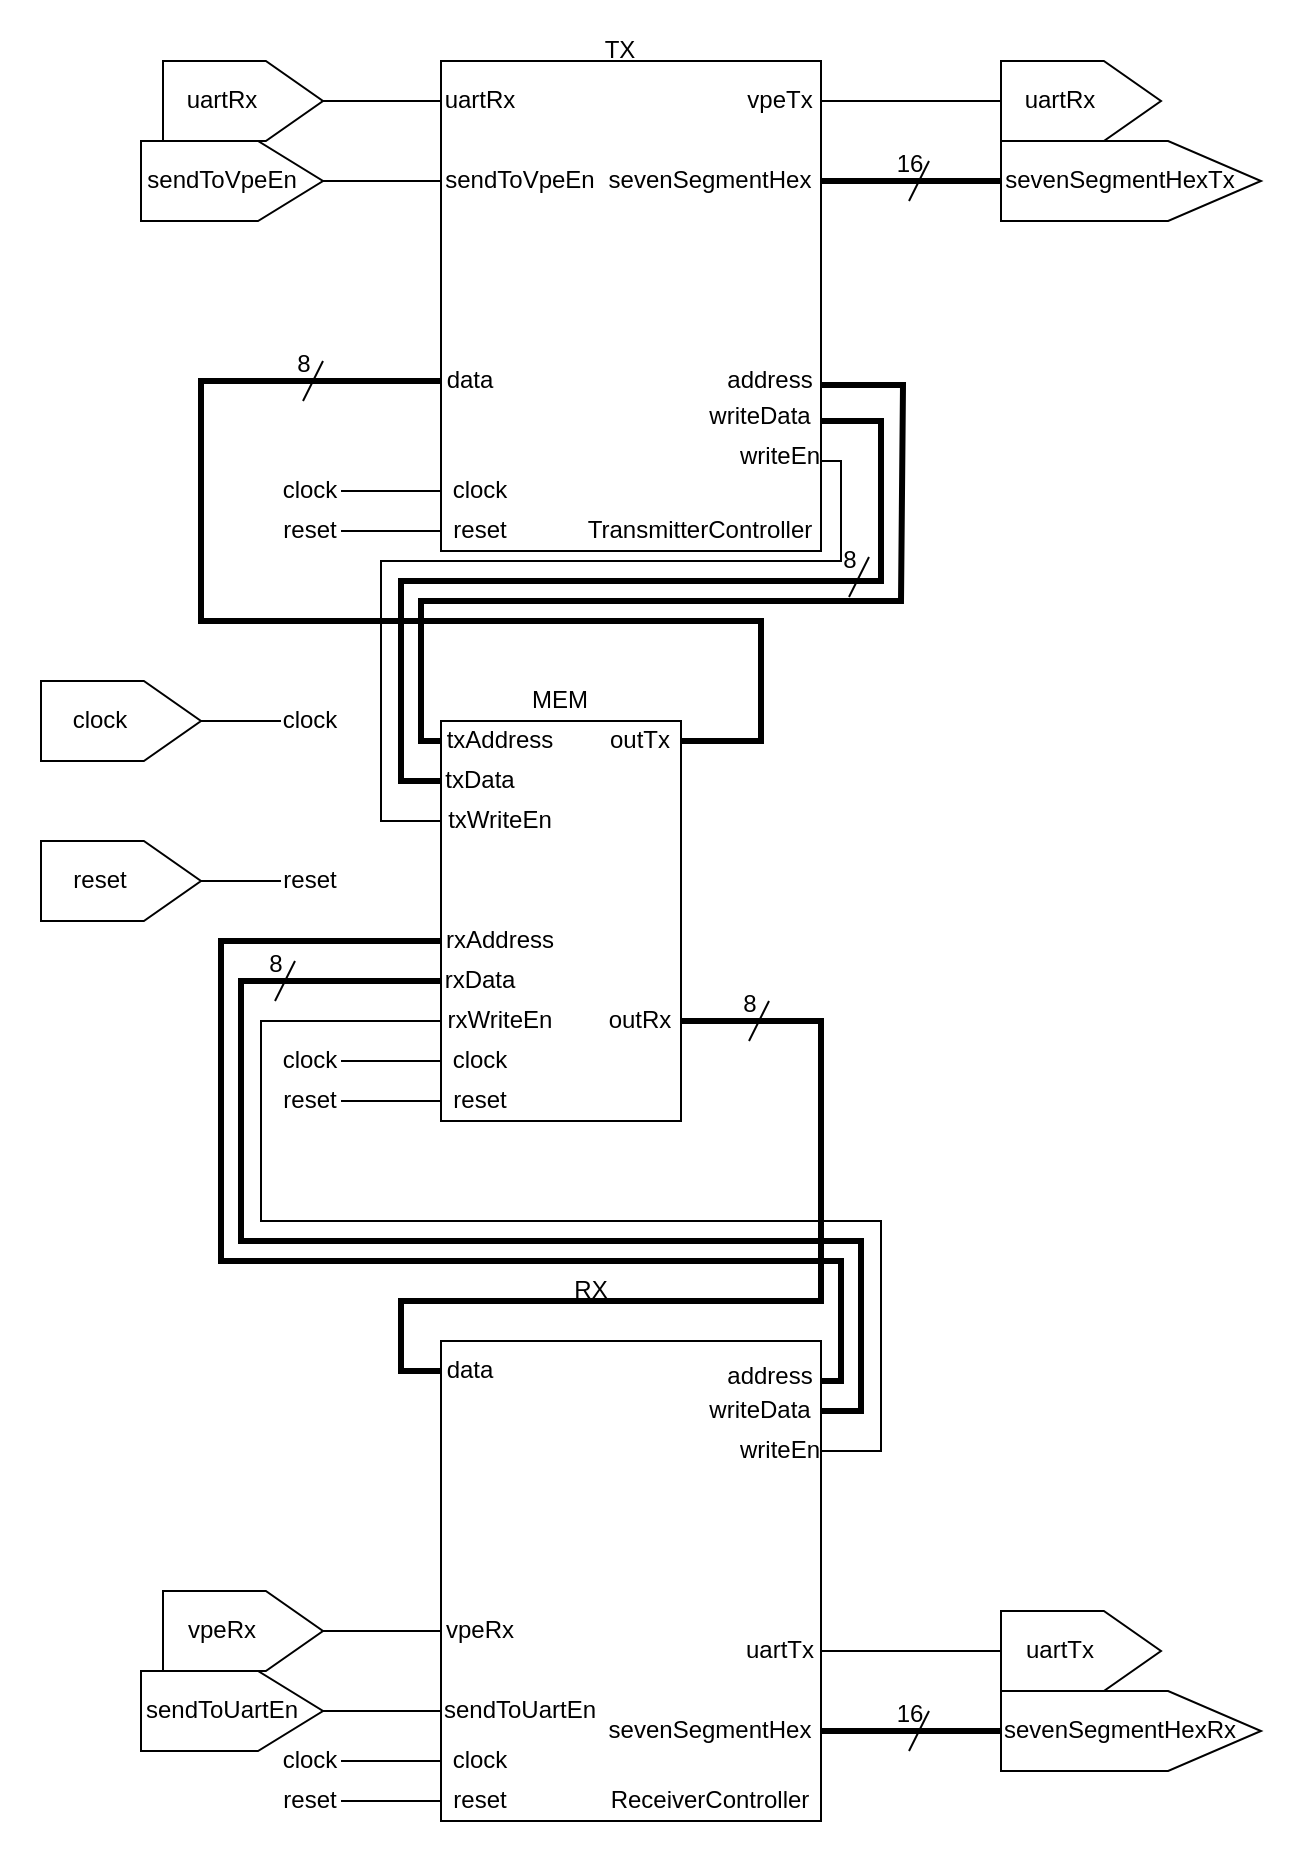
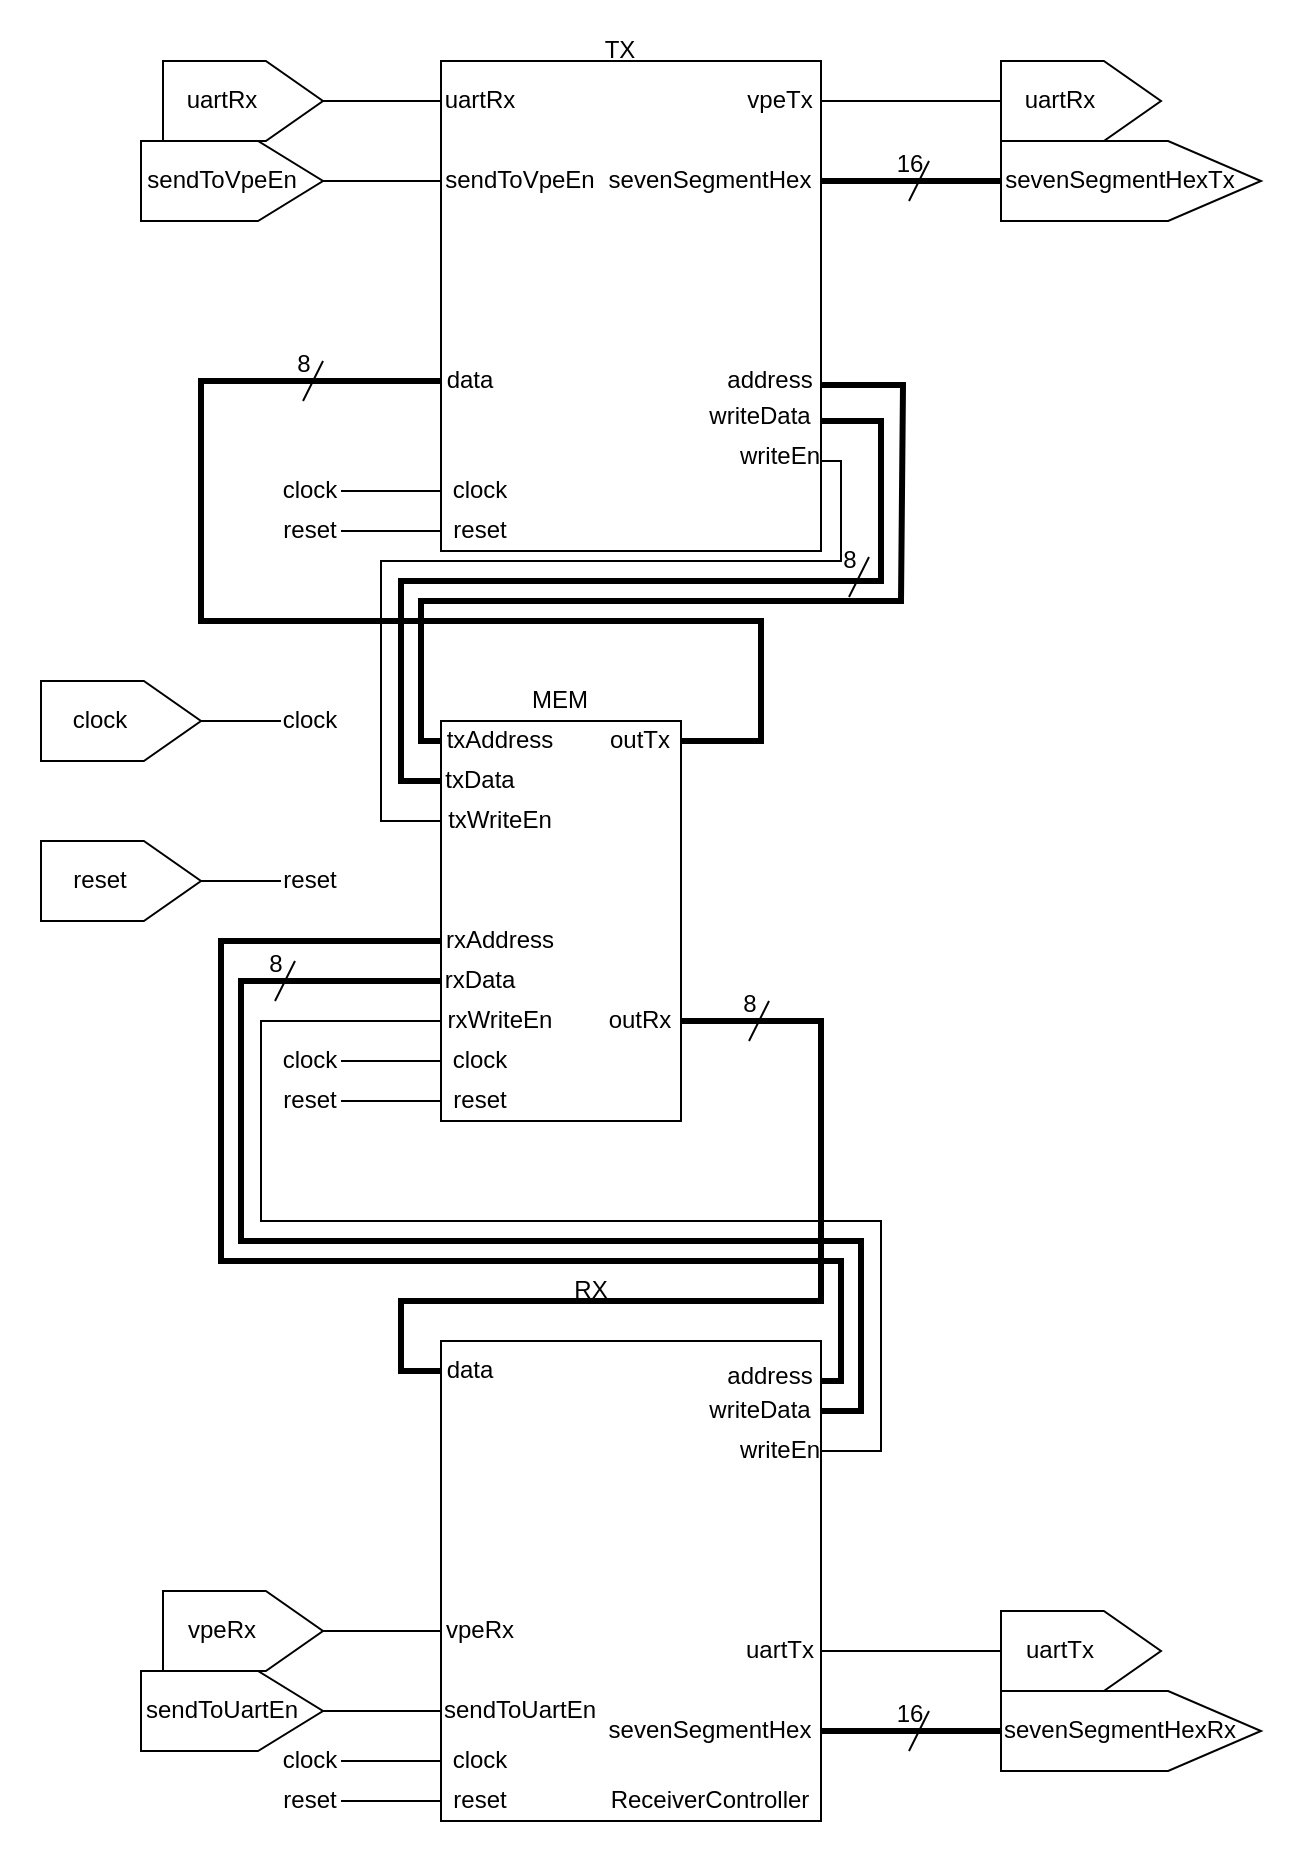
(701, 531) -> none
